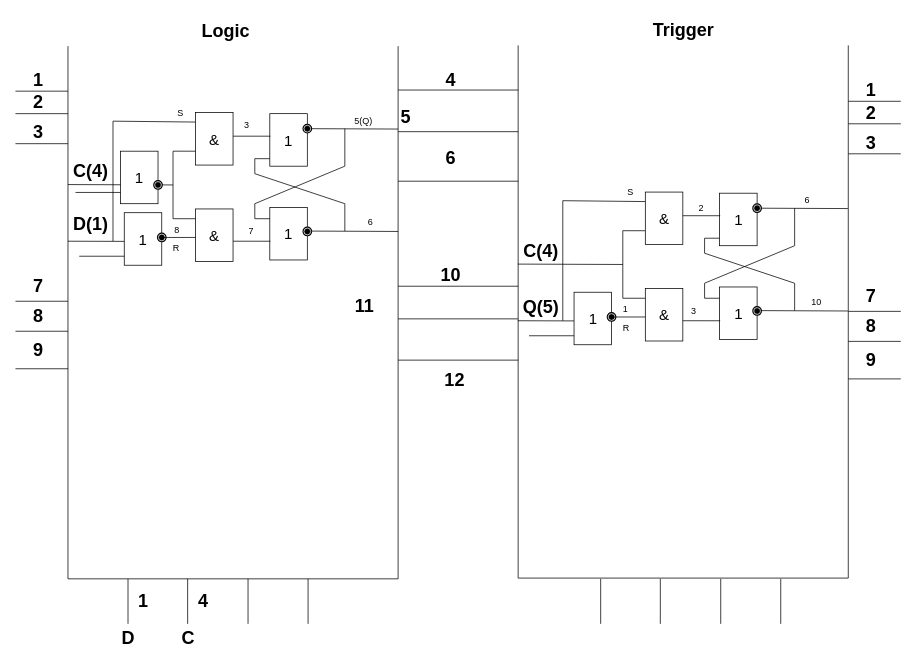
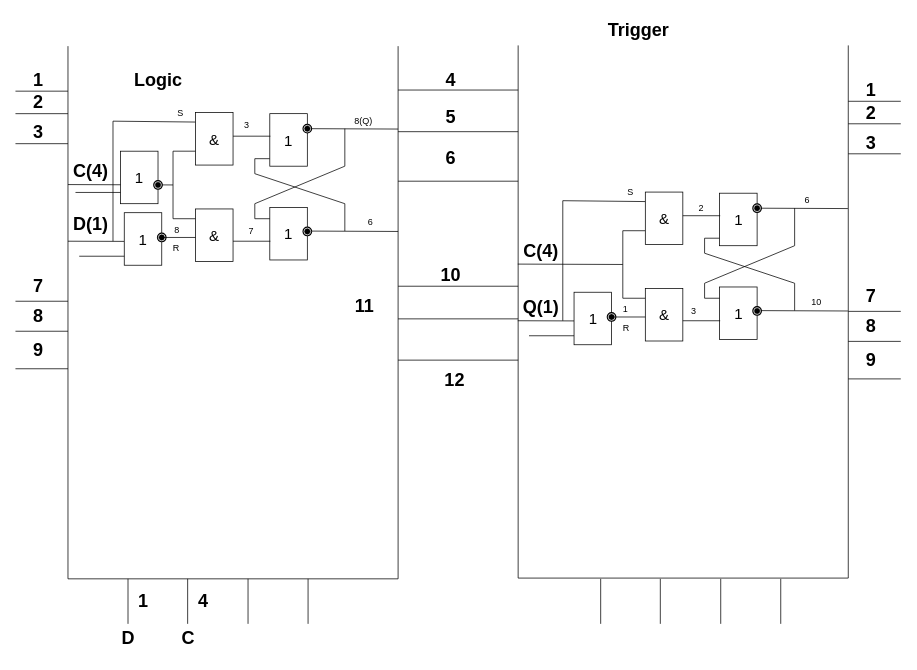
(683, 30) -> (638, 30)
(225, 31) -> (158, 80)
(405, 117) -> (450, 117)
(364, 121) -> (364, 121)
(541, 307) -> (541, 307)
